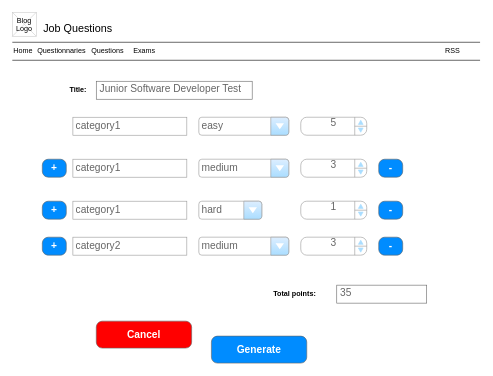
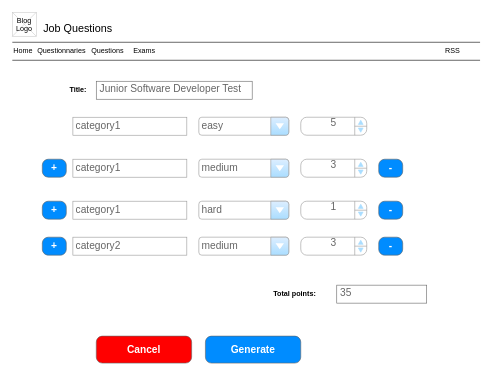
(230, 210) -> (244, 210)
(144, 335) -> (144, 350)
(259, 350) -> (253, 350)
